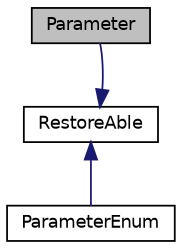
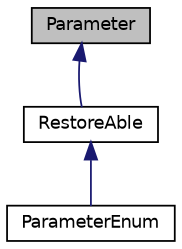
(103, 66) -> (79, 84)
